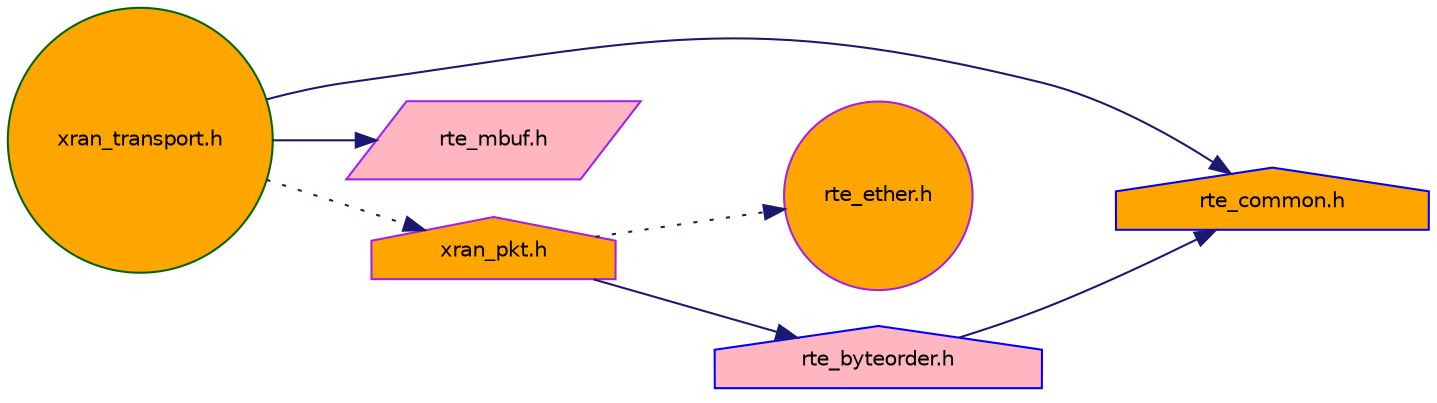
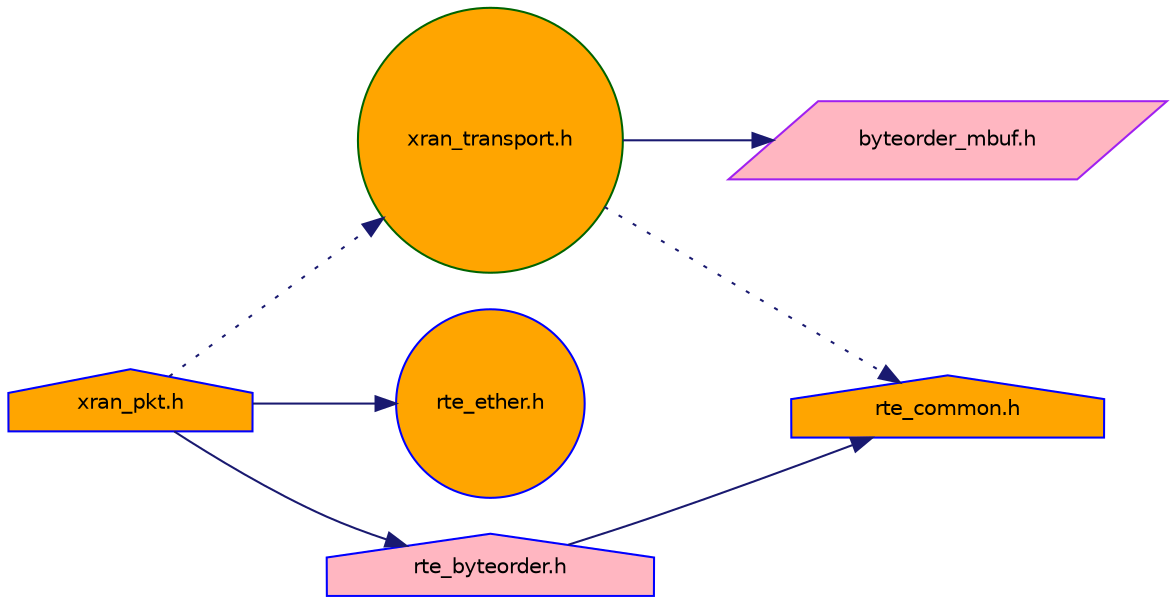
(748, 39) -> (743, 289)
(494, 140) -> (948, 140)
(878, 196) -> (490, 404)
(336, 202) -> (268, 304)
(680, 224) -> (314, 404)
(494, 251) -> (130, 404)
